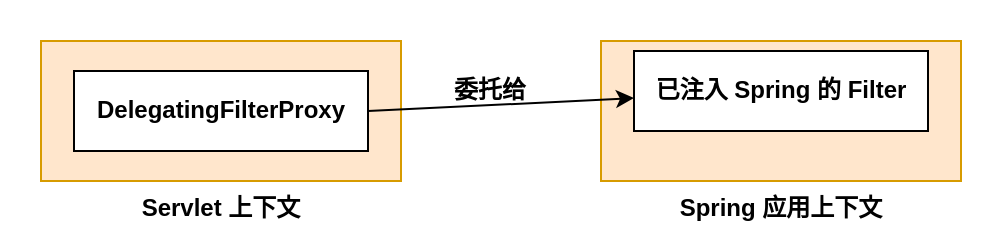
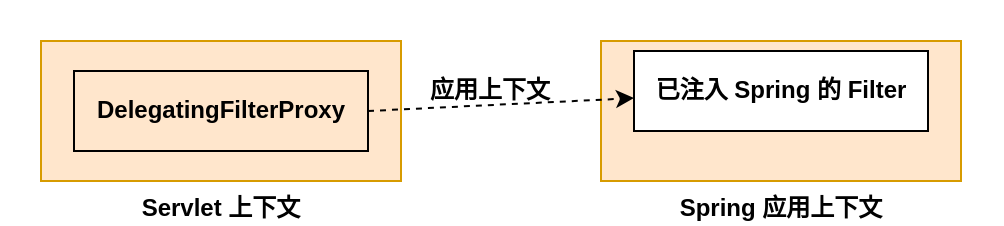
(491, 91) -> (491, 91)
(484, 105) -> (484, 105)
(221, 111) -> (221, 111)
